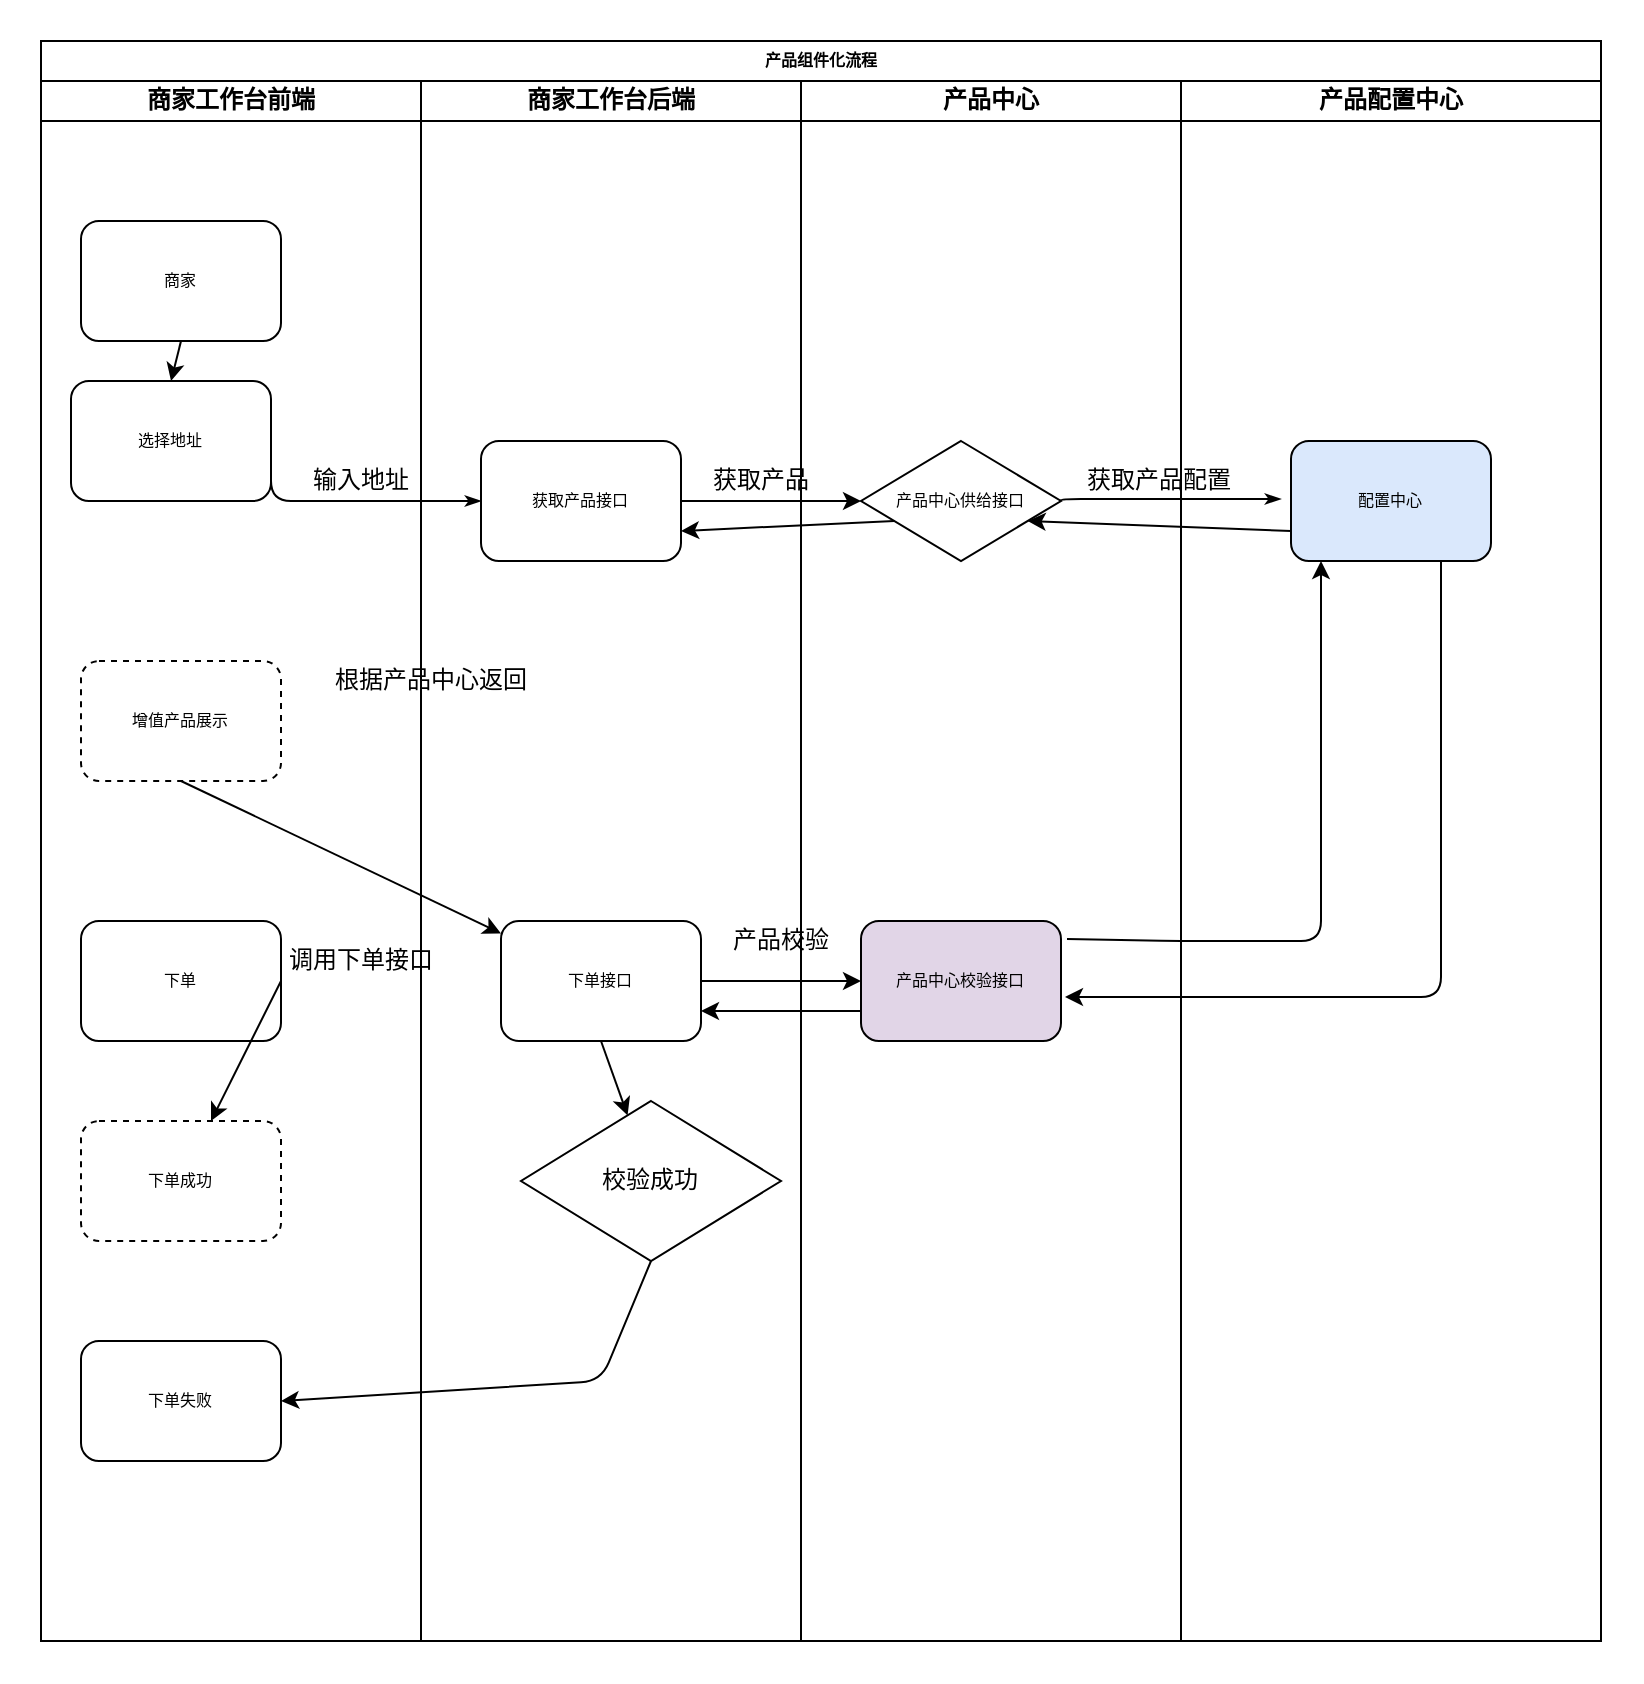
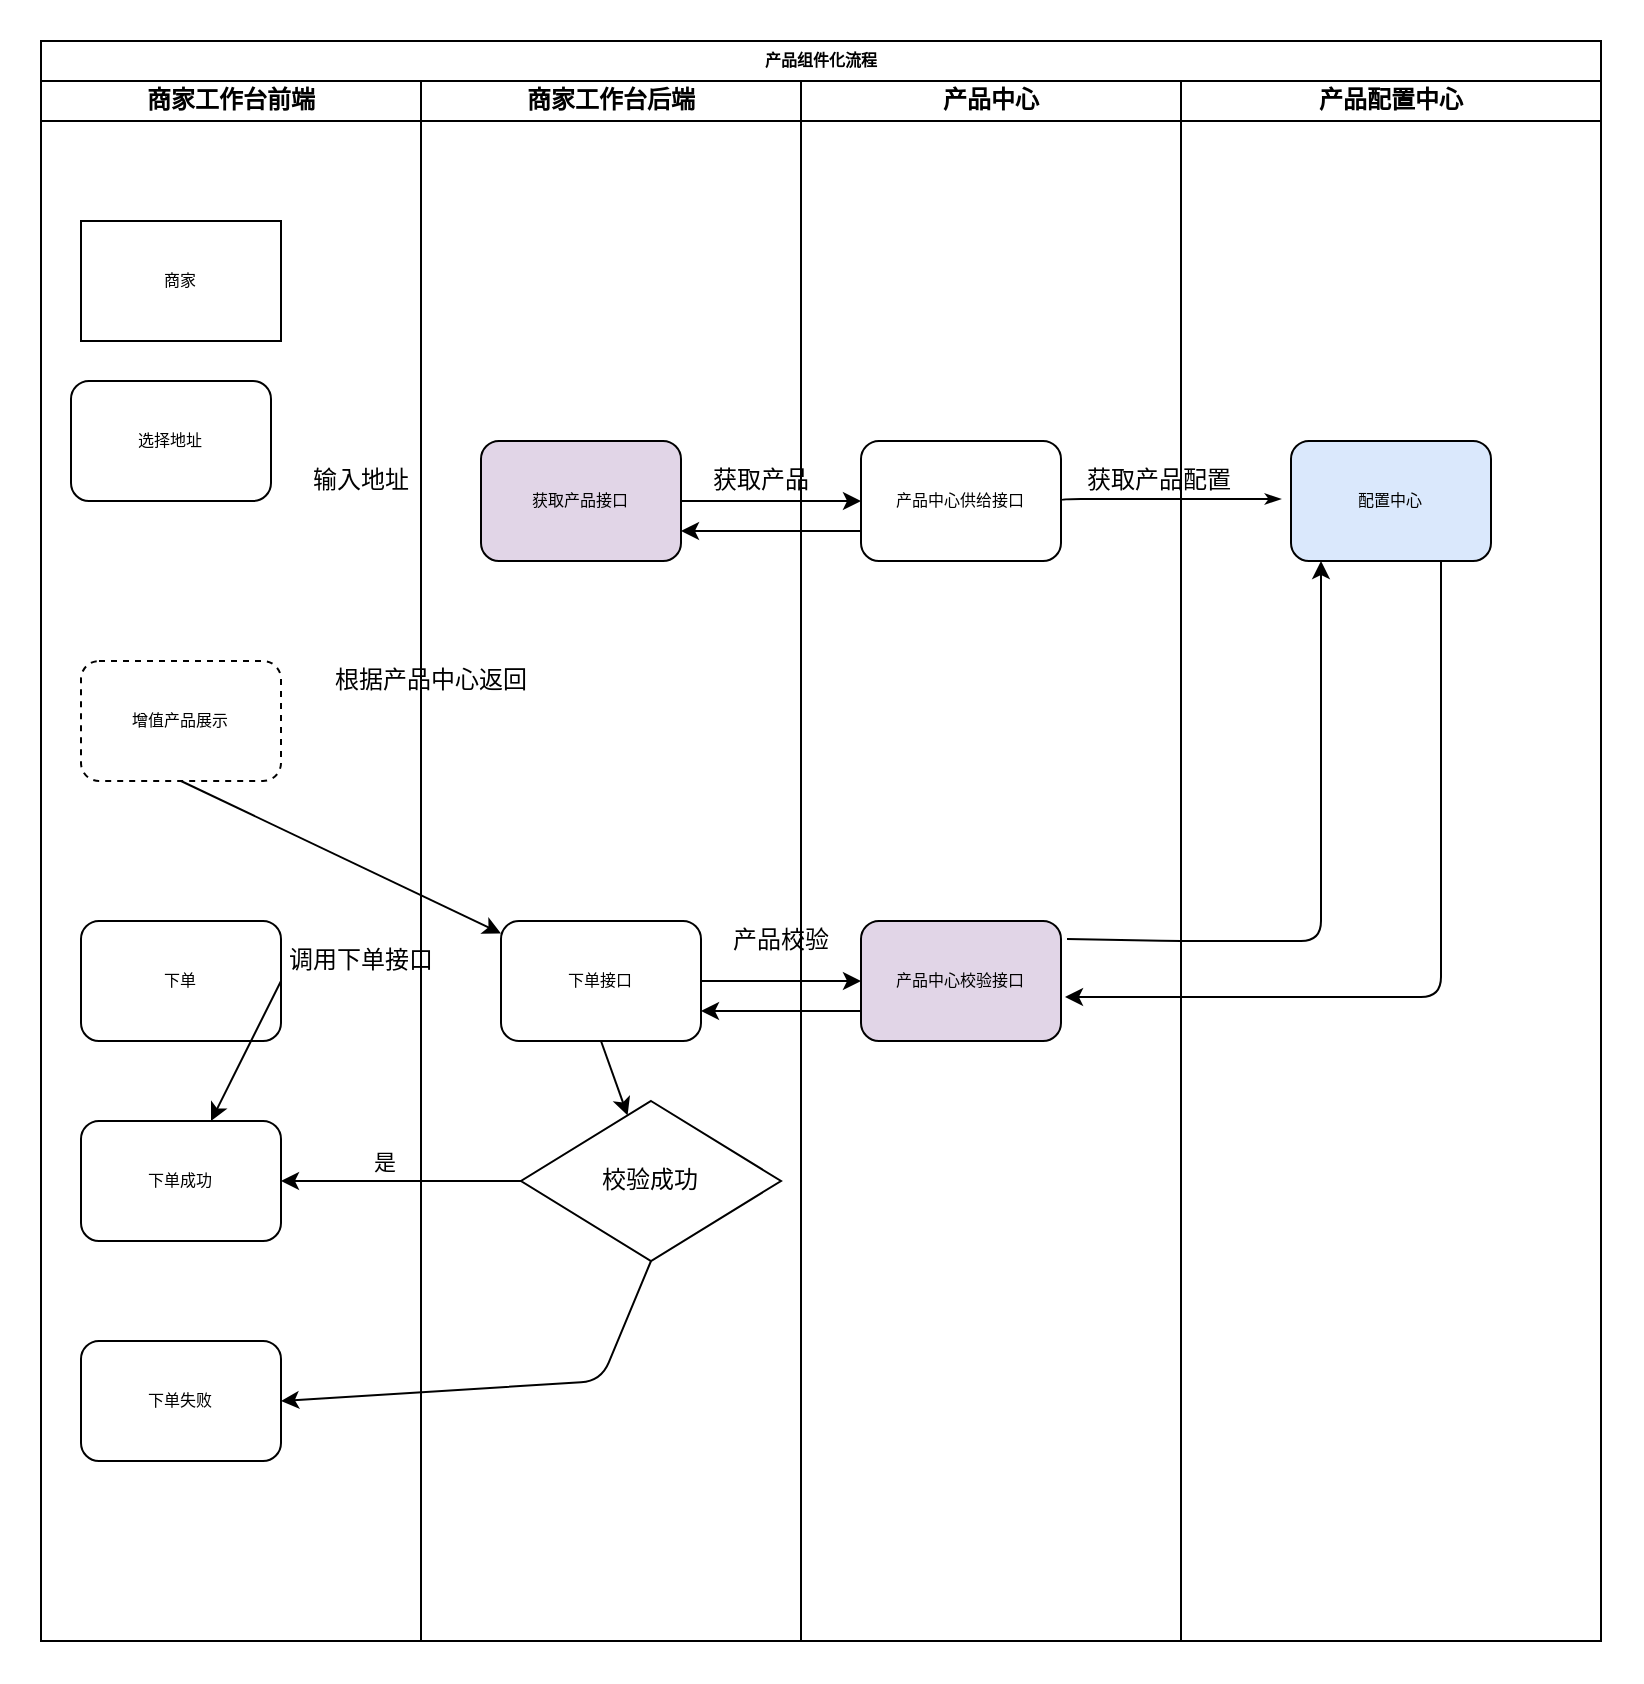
(181, 281) -> (181, 281)
(178, 355) -> none
(341, 501) -> none
(581, 501) -> (581, 501)
(961, 501) -> (961, 501)
(1109, 524) -> none
(181, 1181) -> (181, 1181)
none -> (356, 1181)
